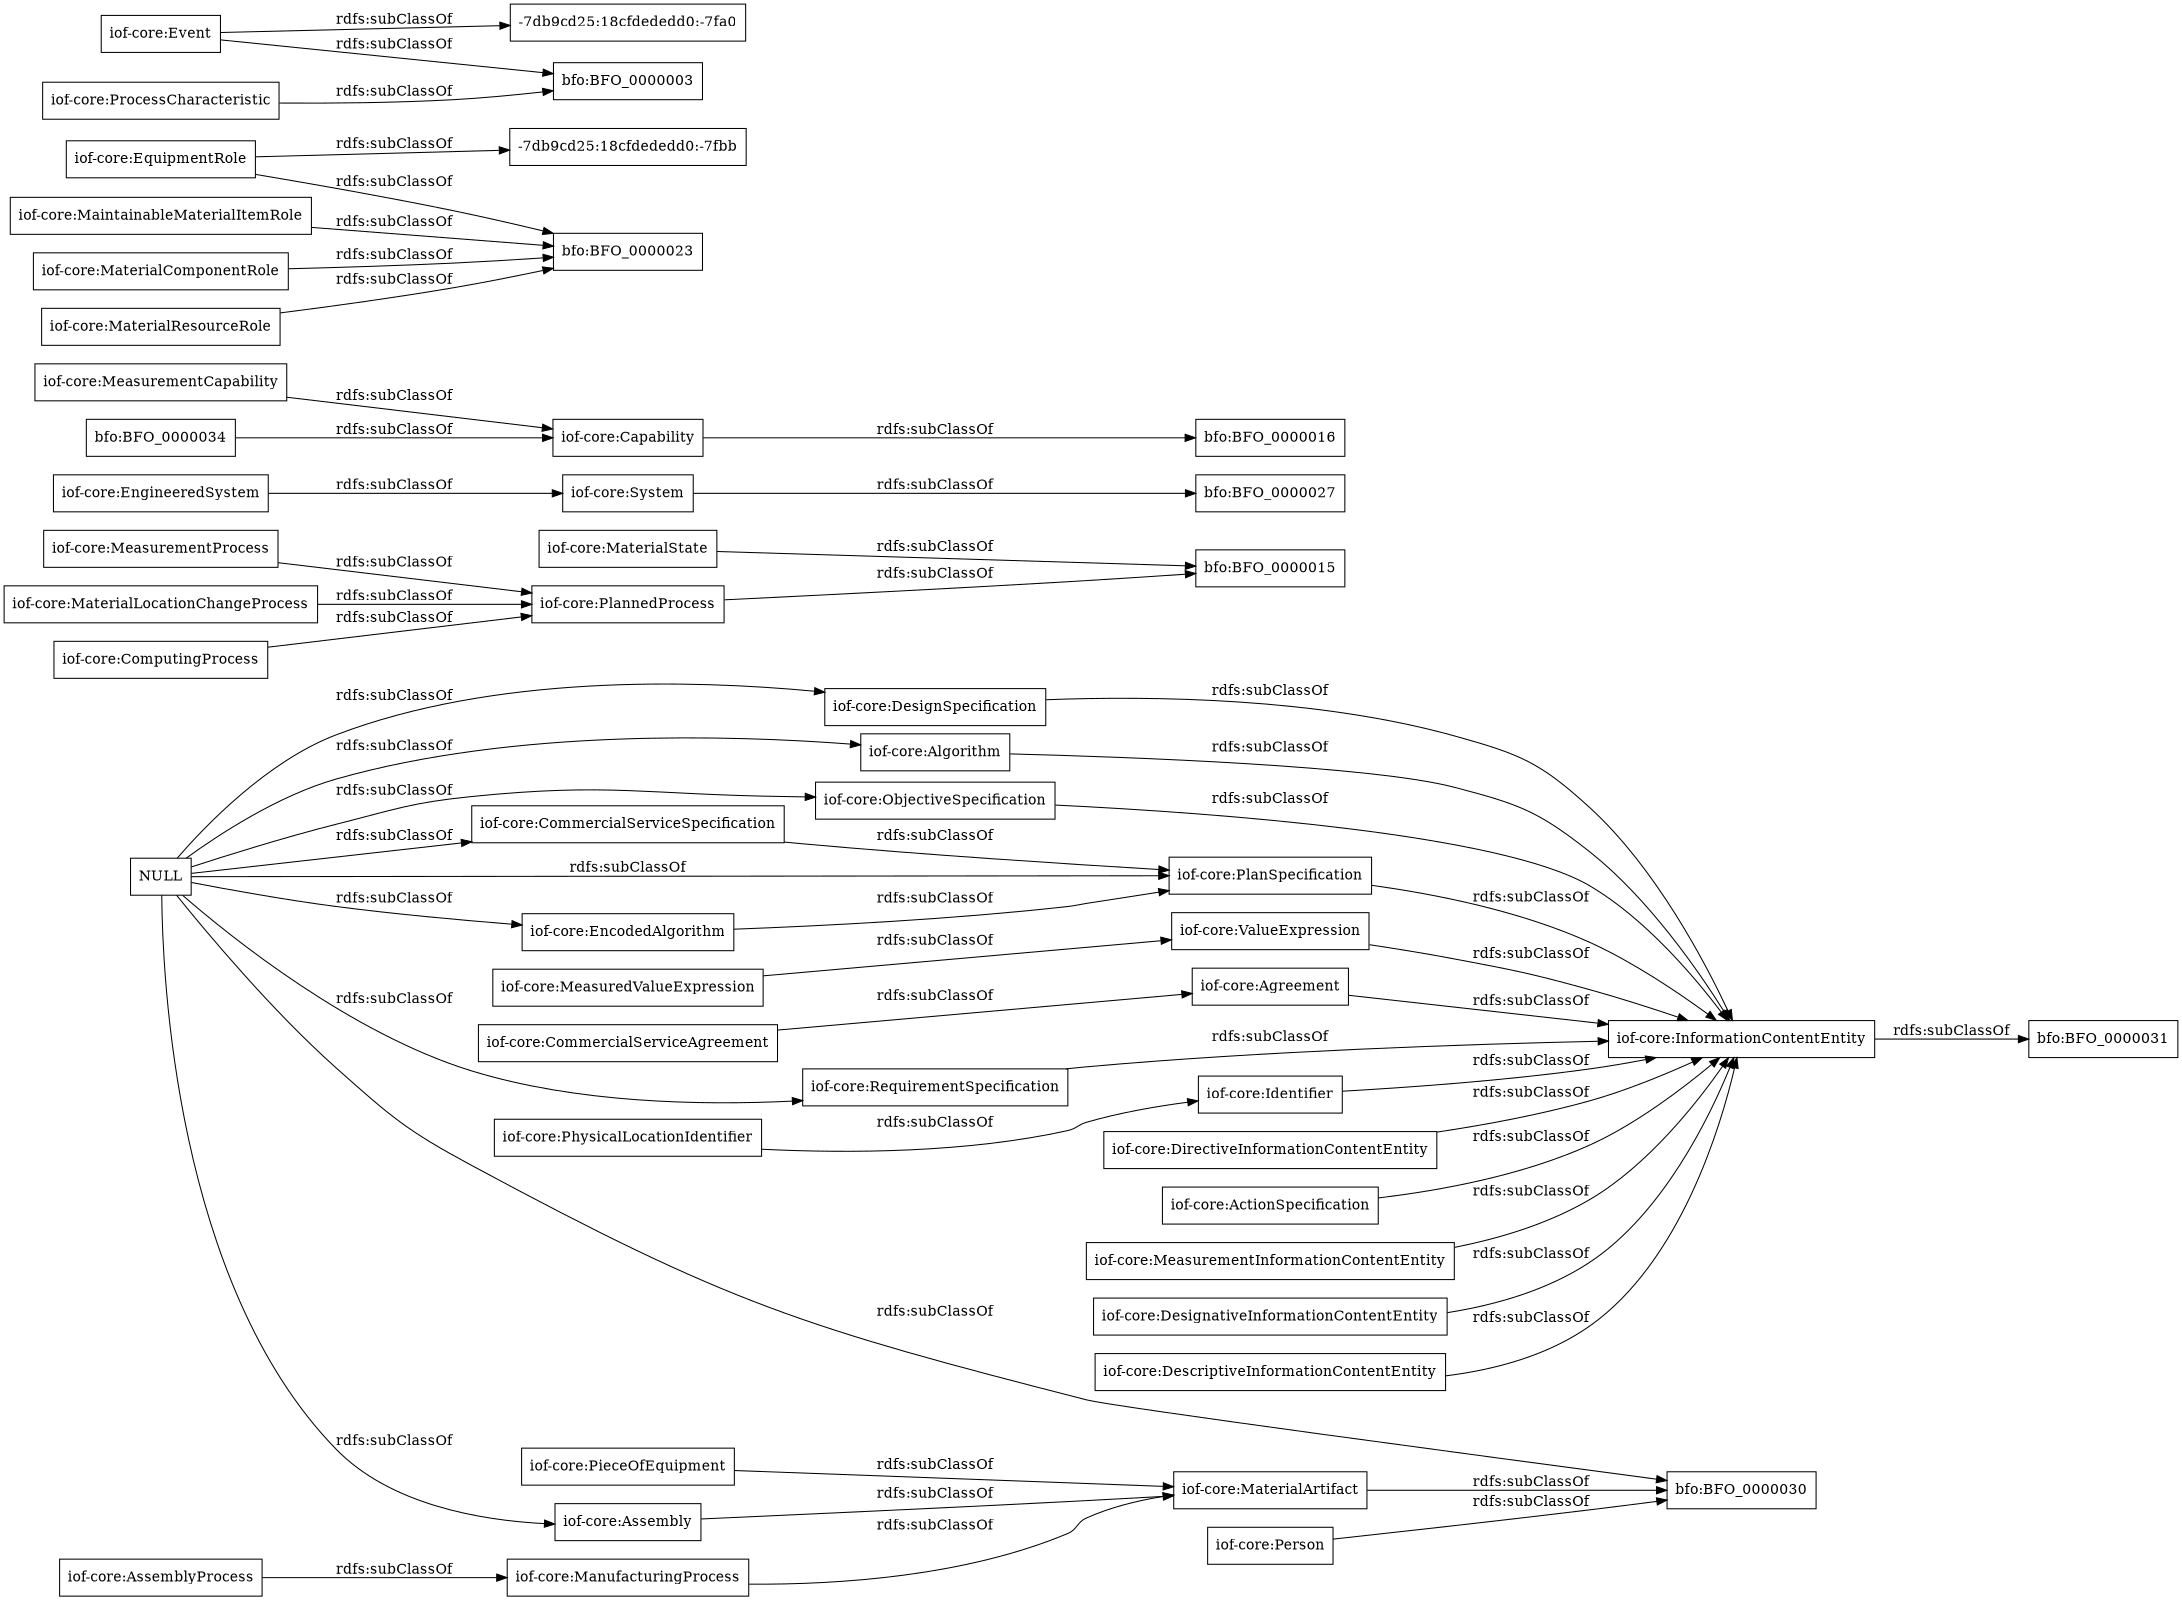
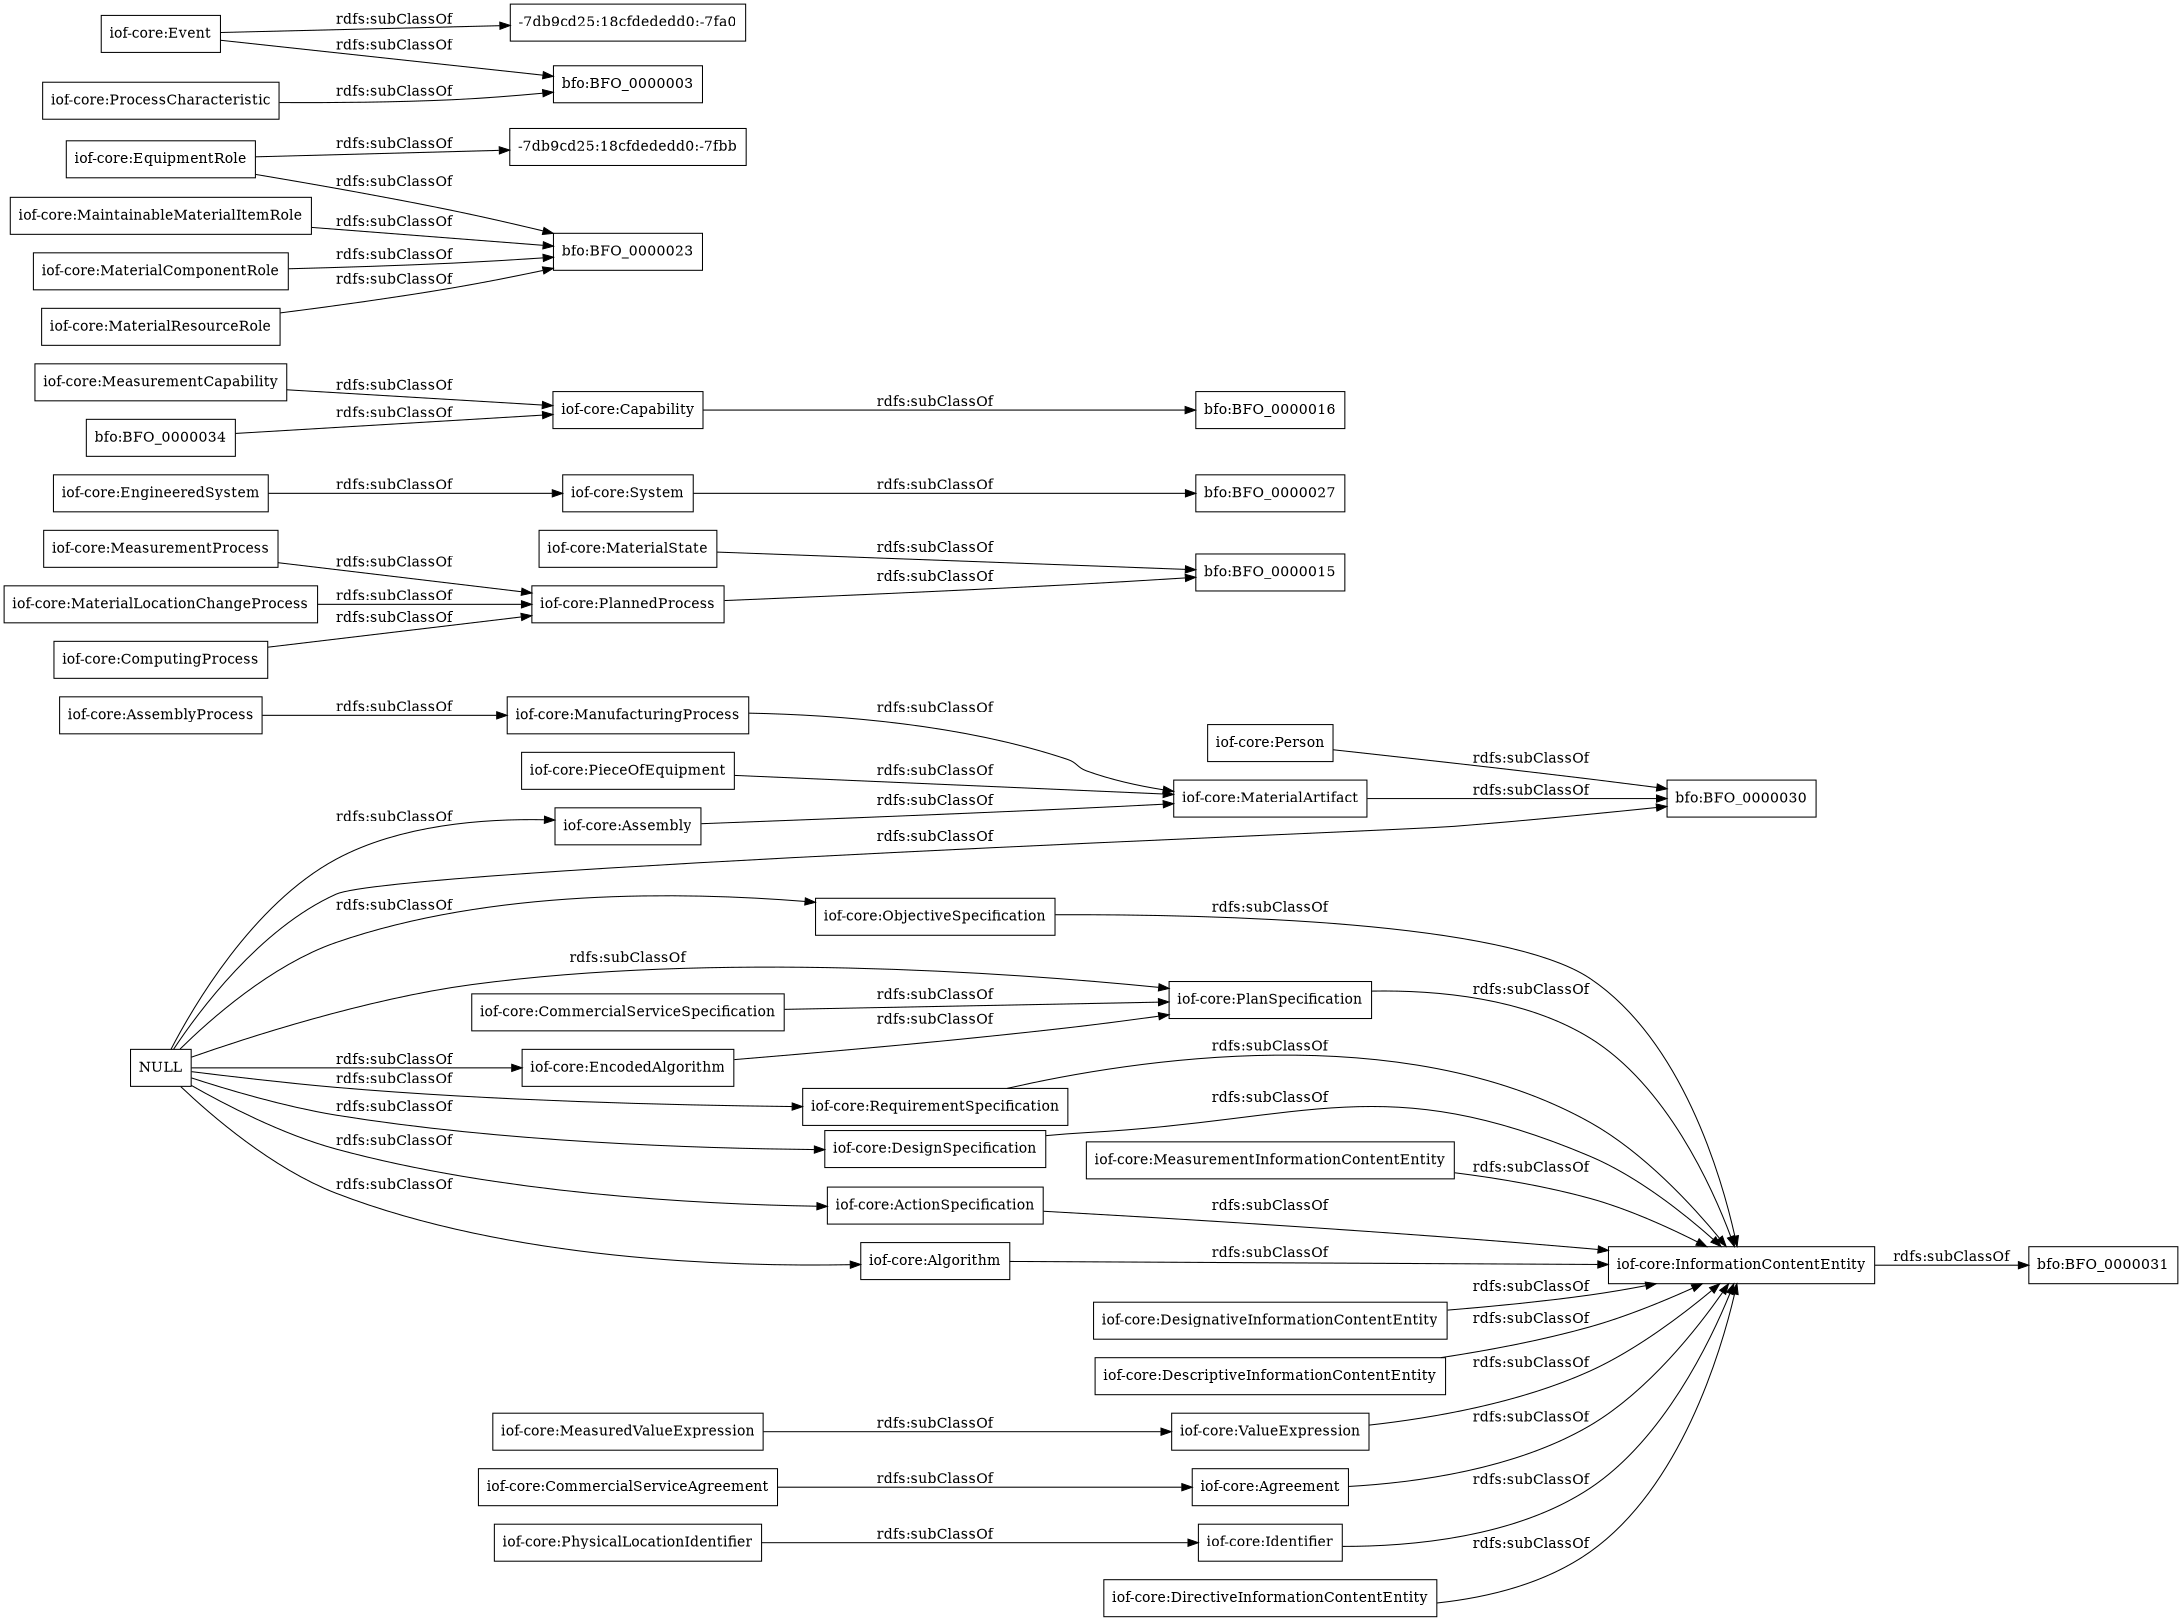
(326, 858) -> (496, 1181)
